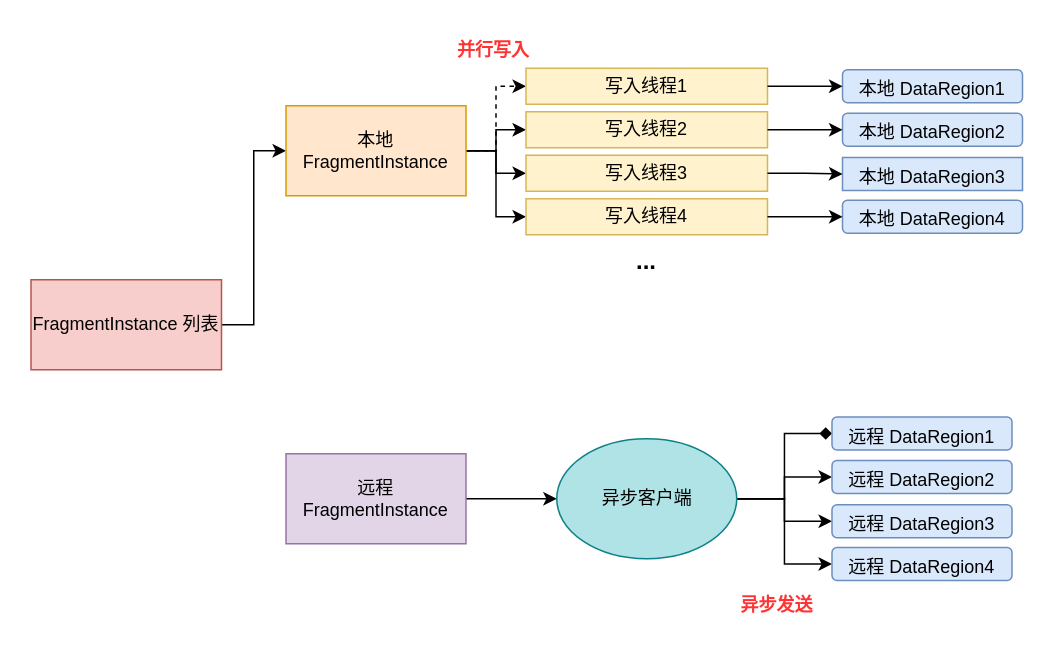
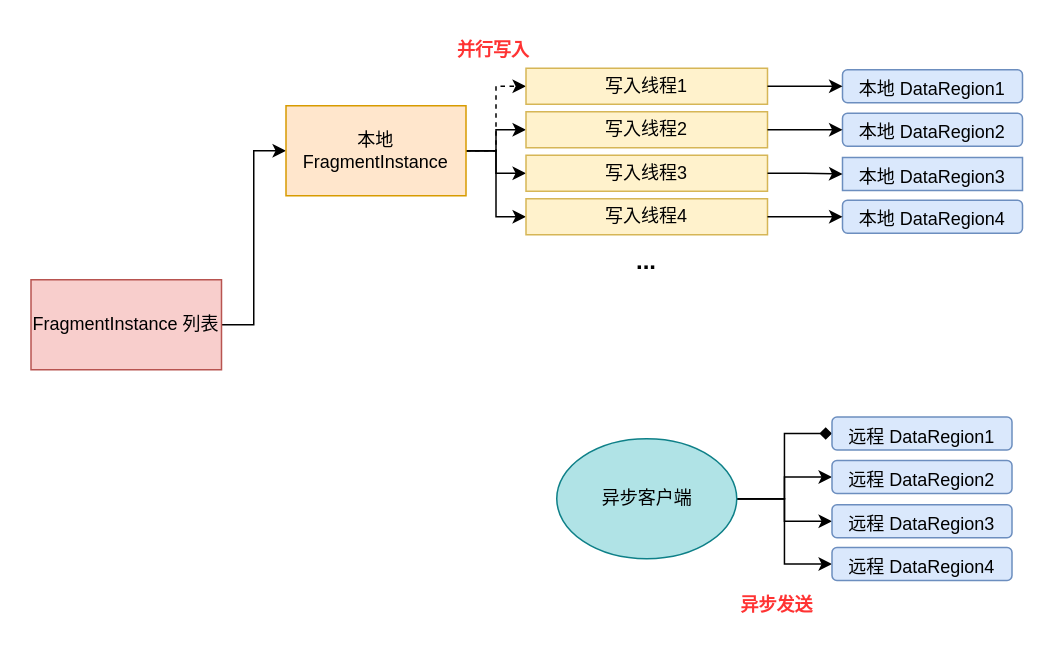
(376, 499) -> none
(506, 499) -> none
